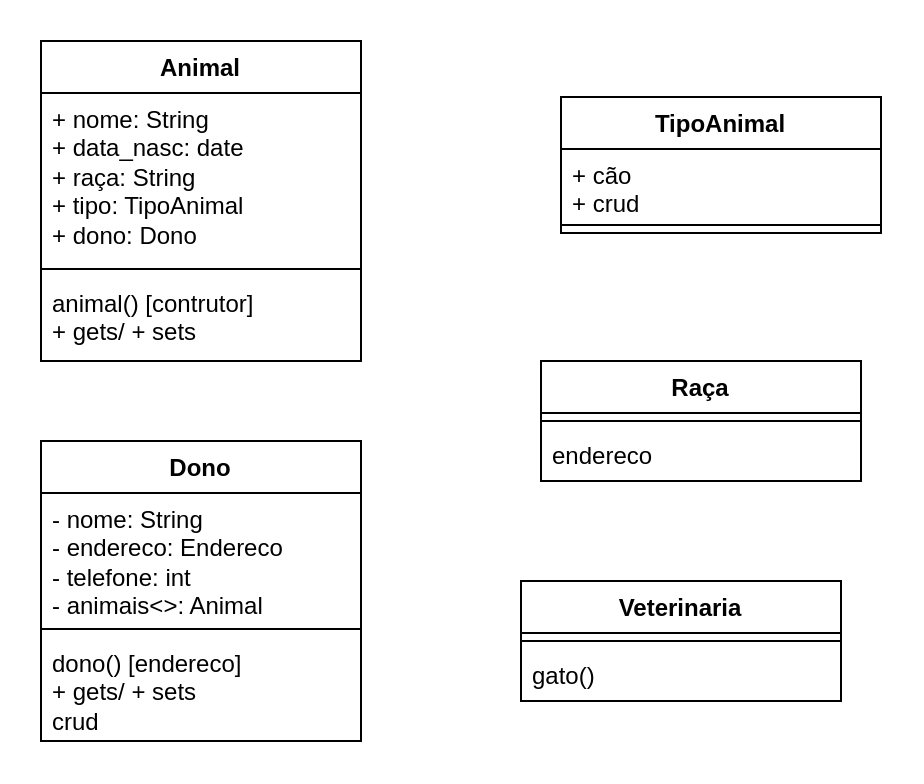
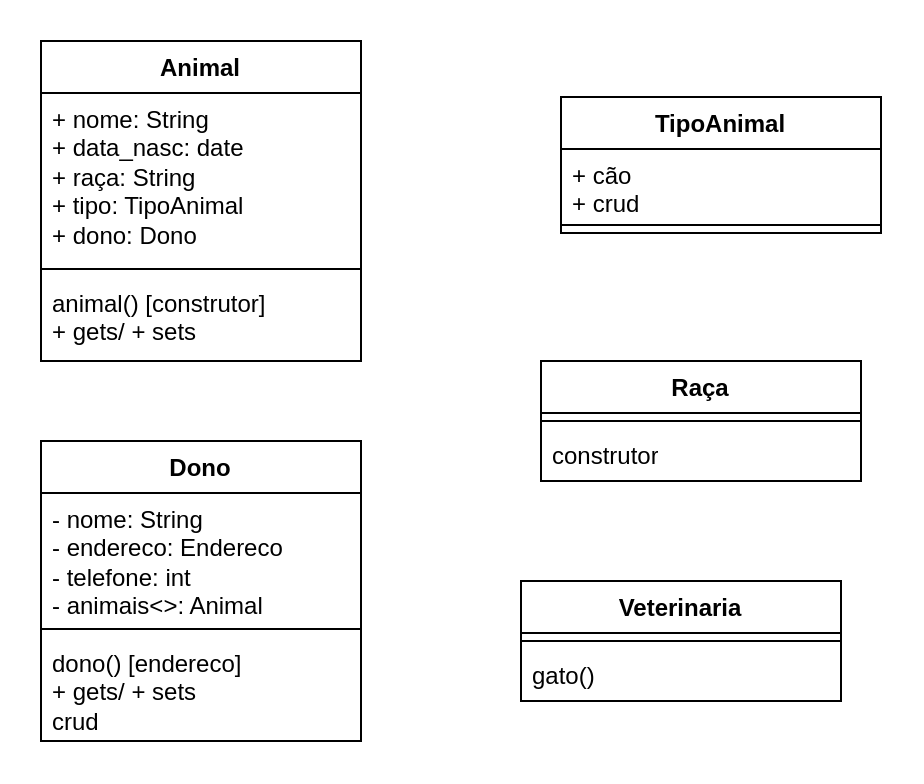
(178, 320) -> (185, 320)
(607, 457) -> (620, 457)
